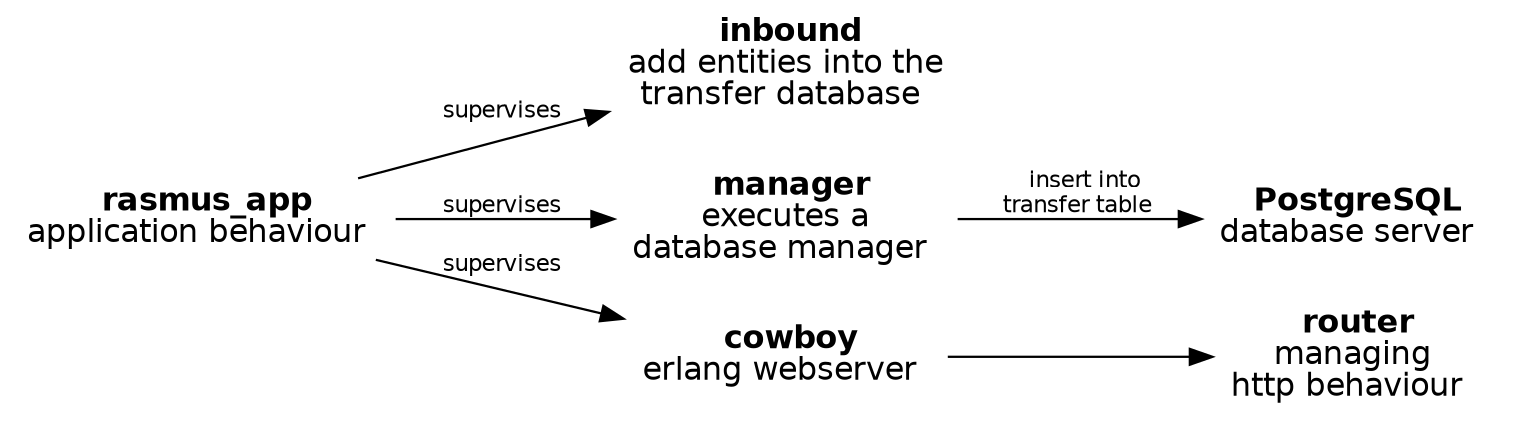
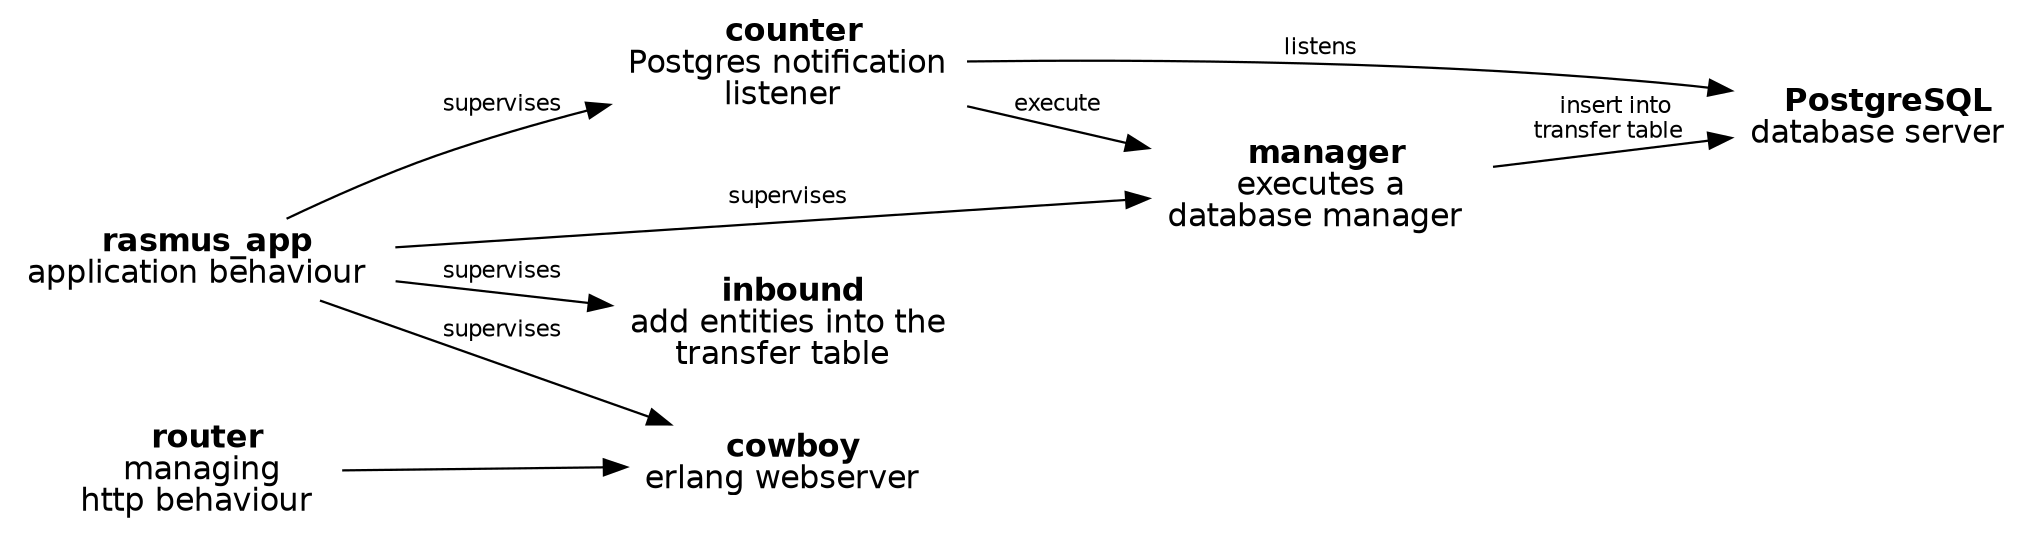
none -> (788, 65)
(786, 95) -> (788, 355)
(1069, 357) -> (473, 469)
